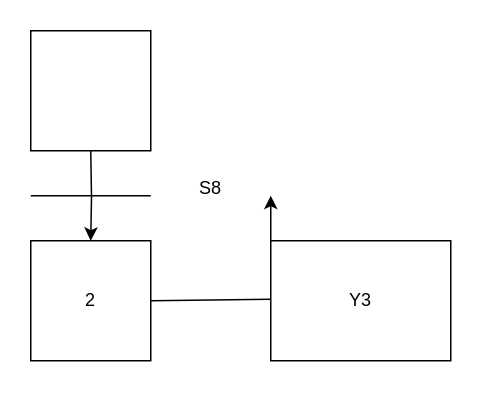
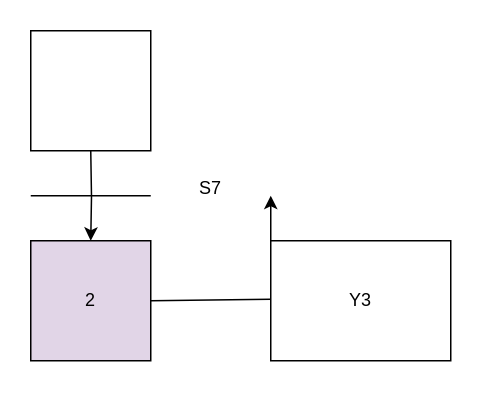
(211, 188) -> (211, 188)
(91, 301) -> (91, 301)
